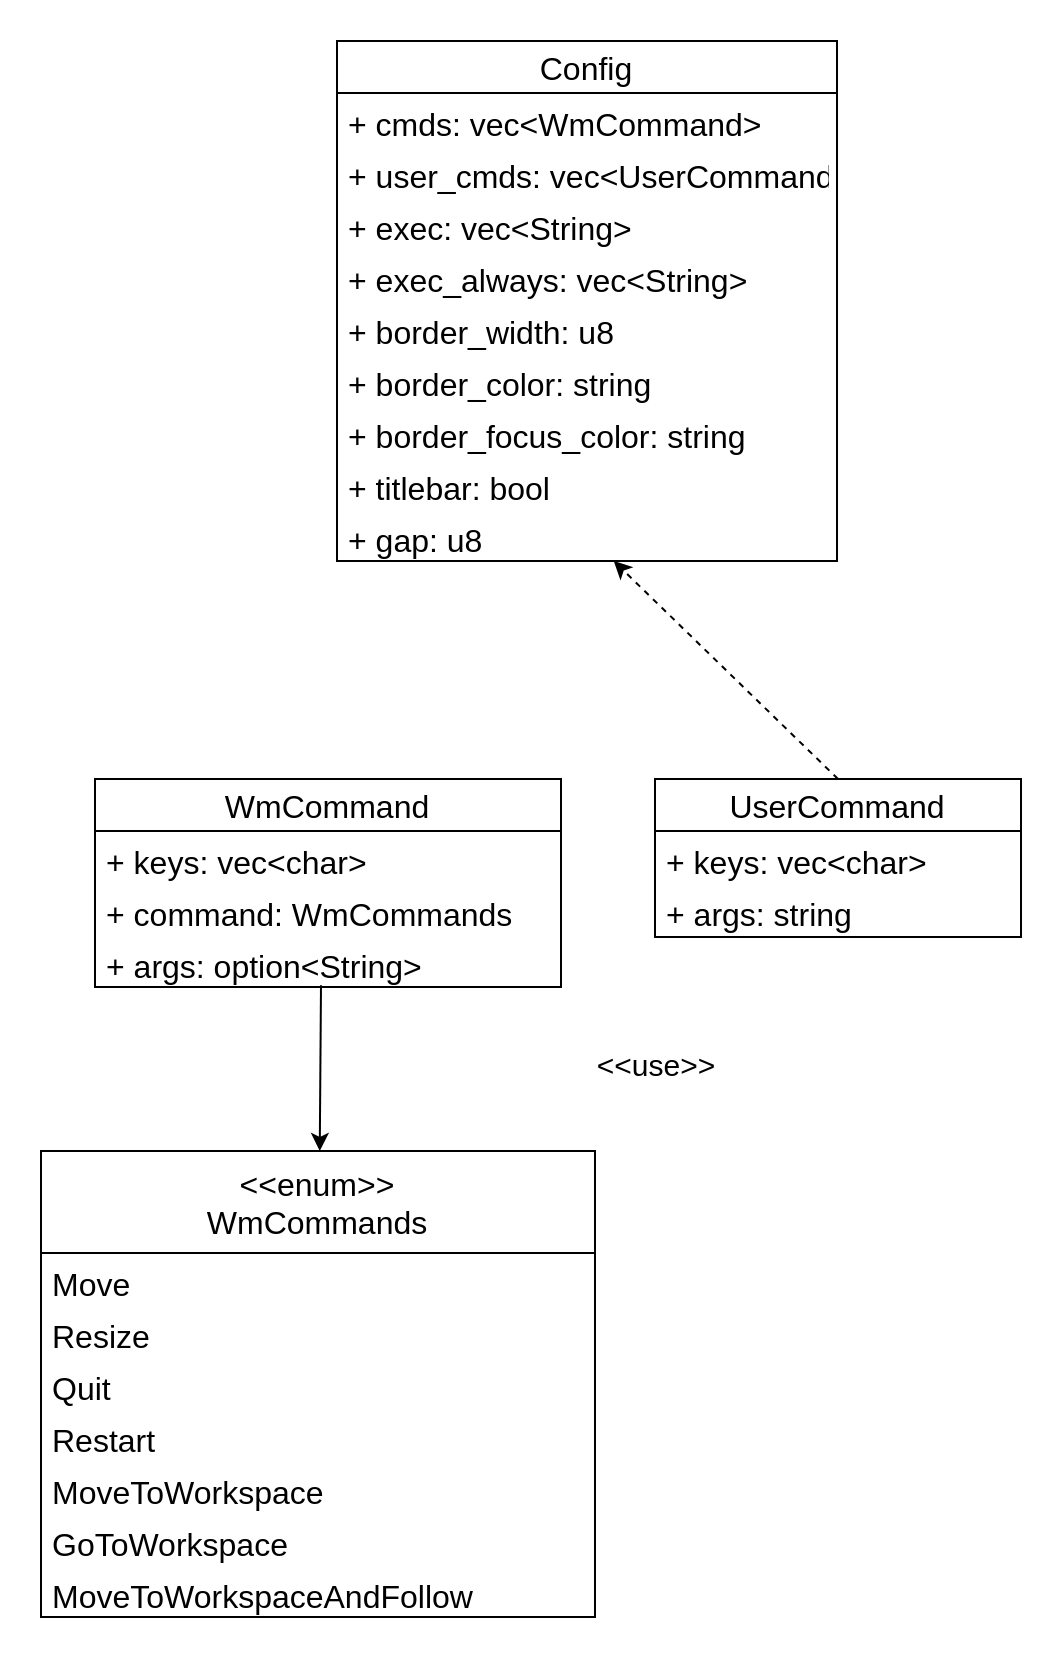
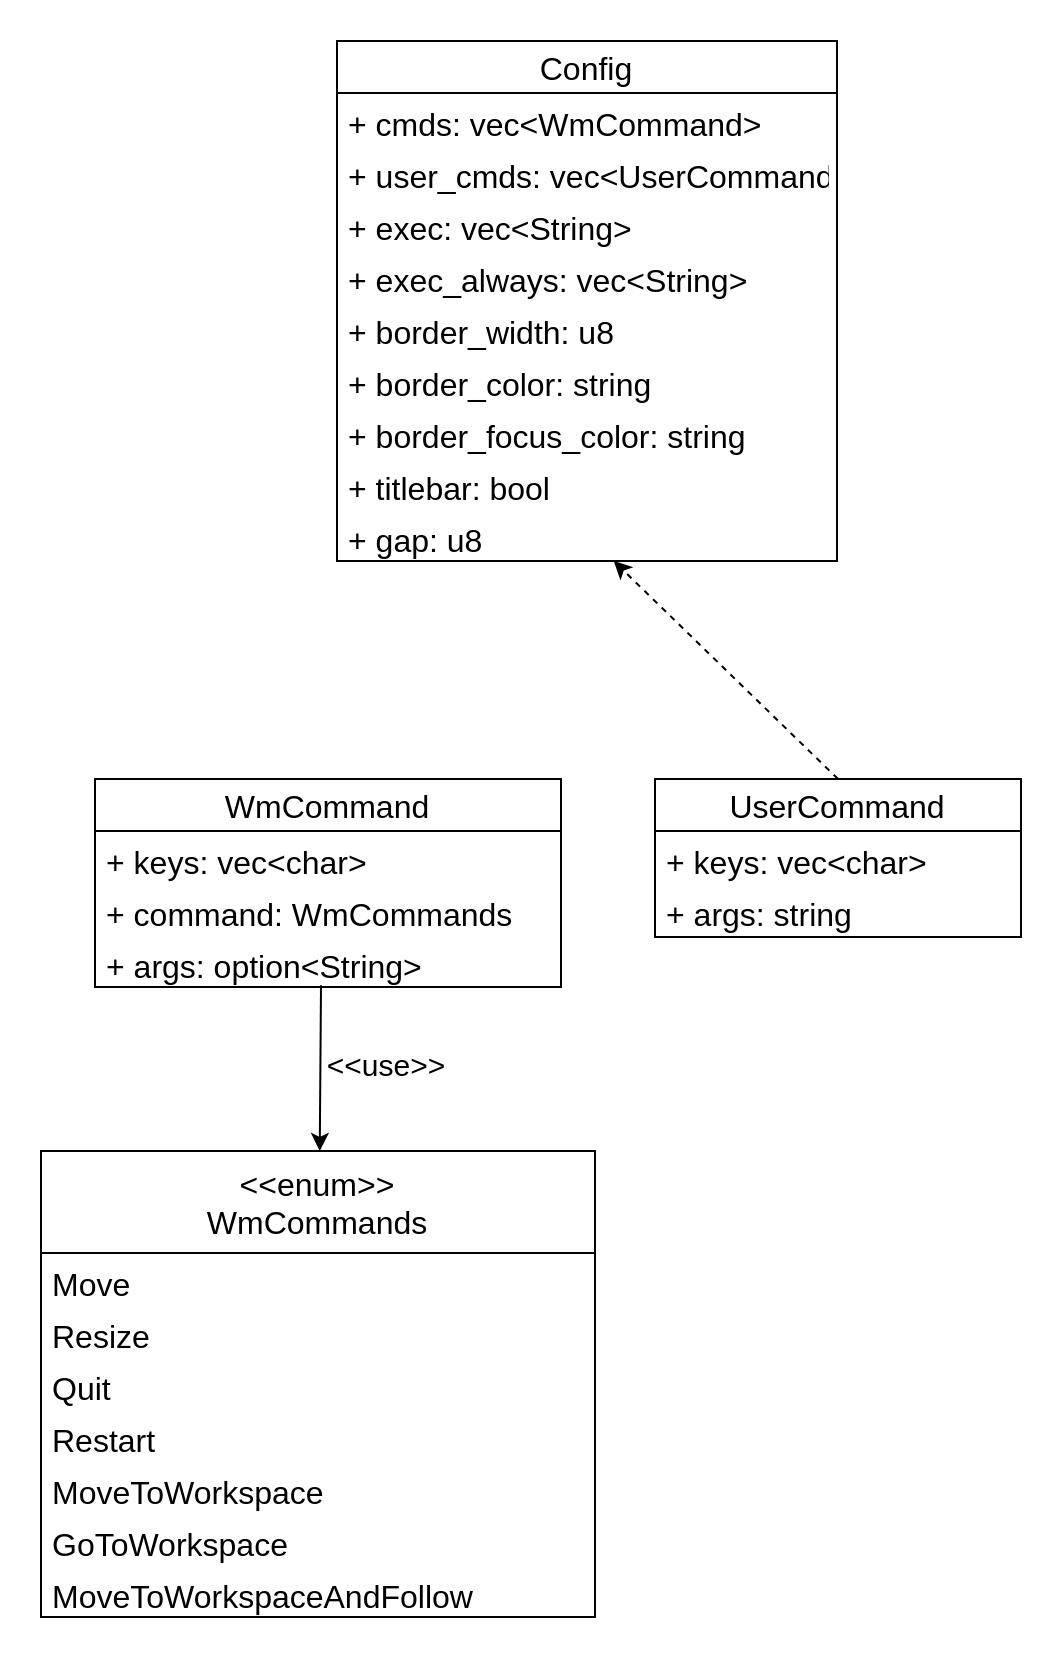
(657, 1065) -> (387, 1065)
